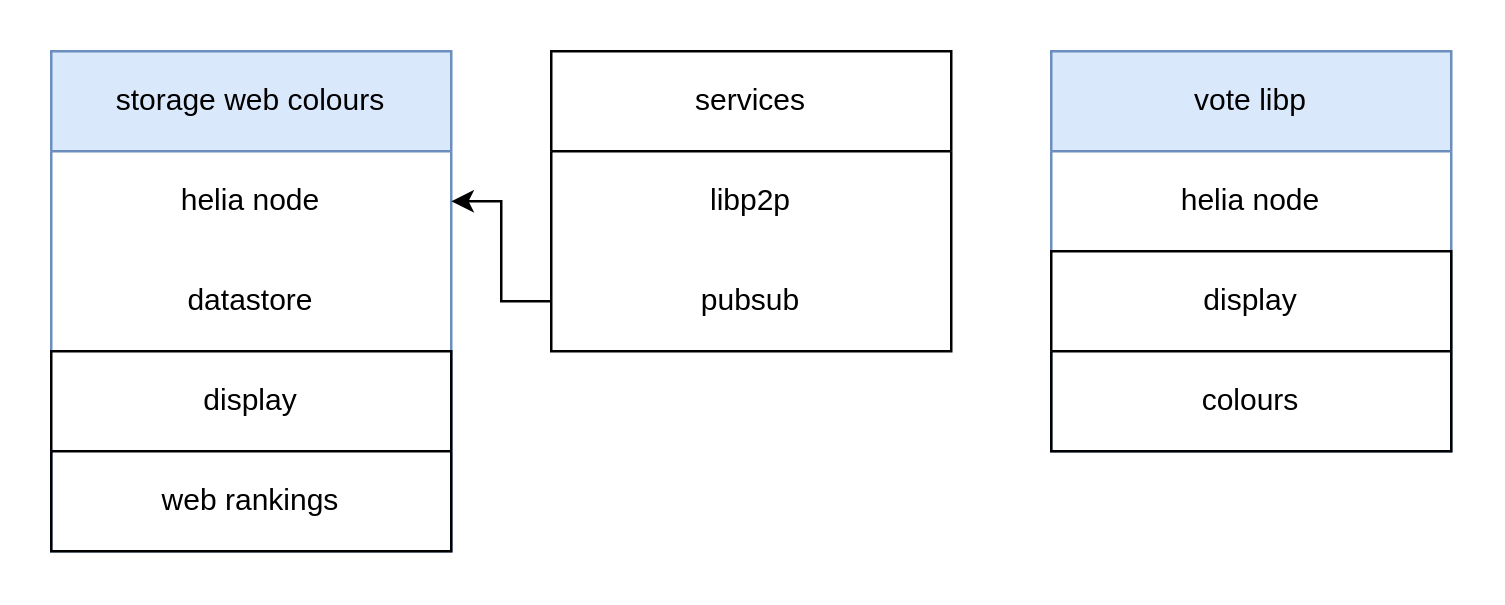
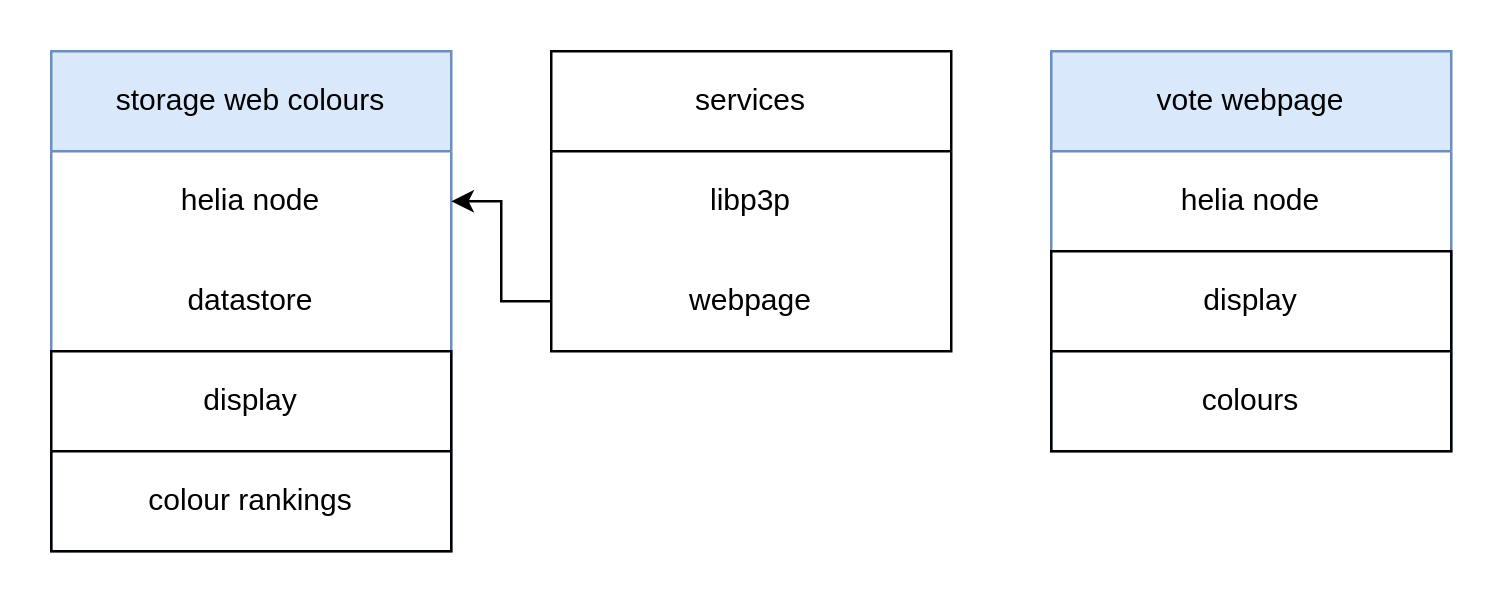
(1251, 101) -> (1251, 101)
(751, 201) -> (751, 201)
(751, 301) -> (751, 301)
(251, 501) -> (251, 501)
